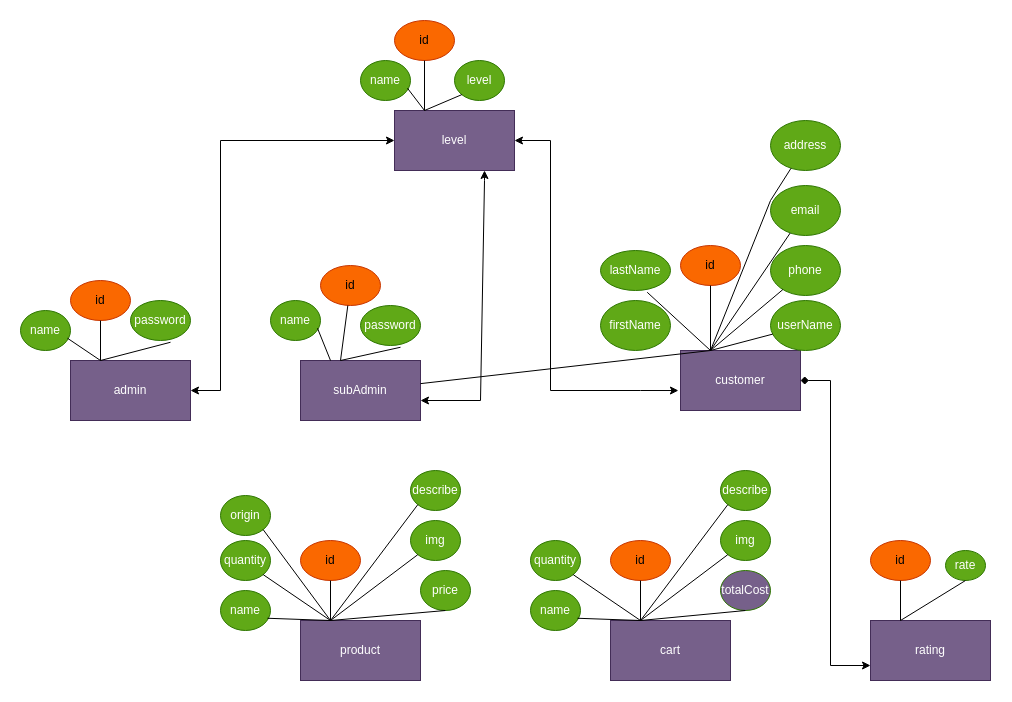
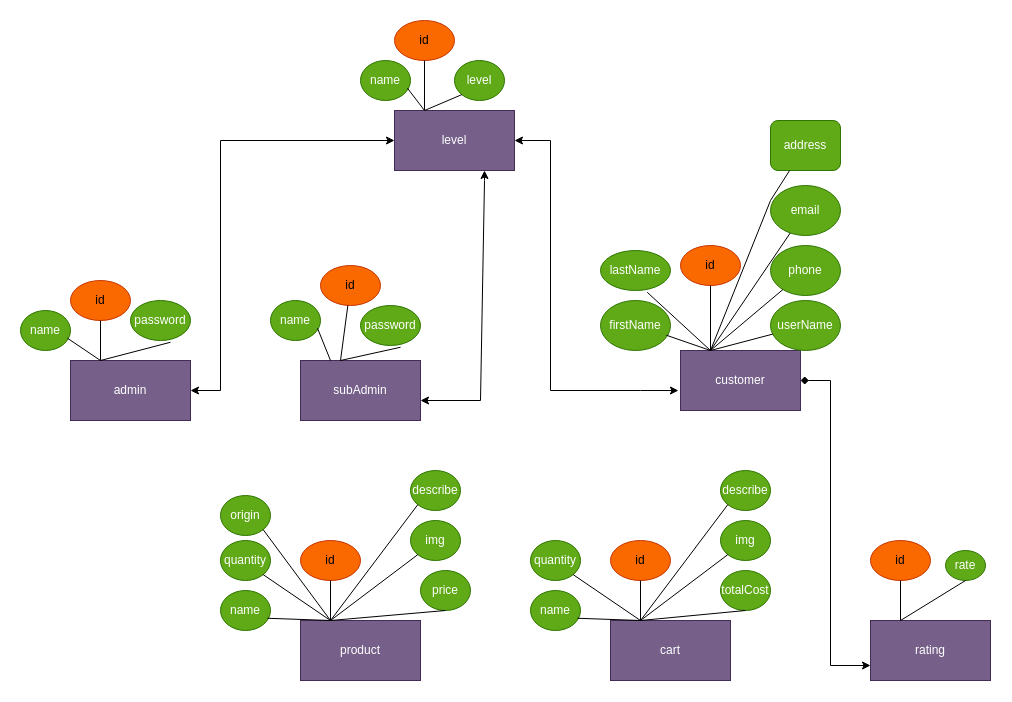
(806, 146) -> (806, 146)
(564, 367) -> (686, 342)
(746, 591) -> (746, 591)
